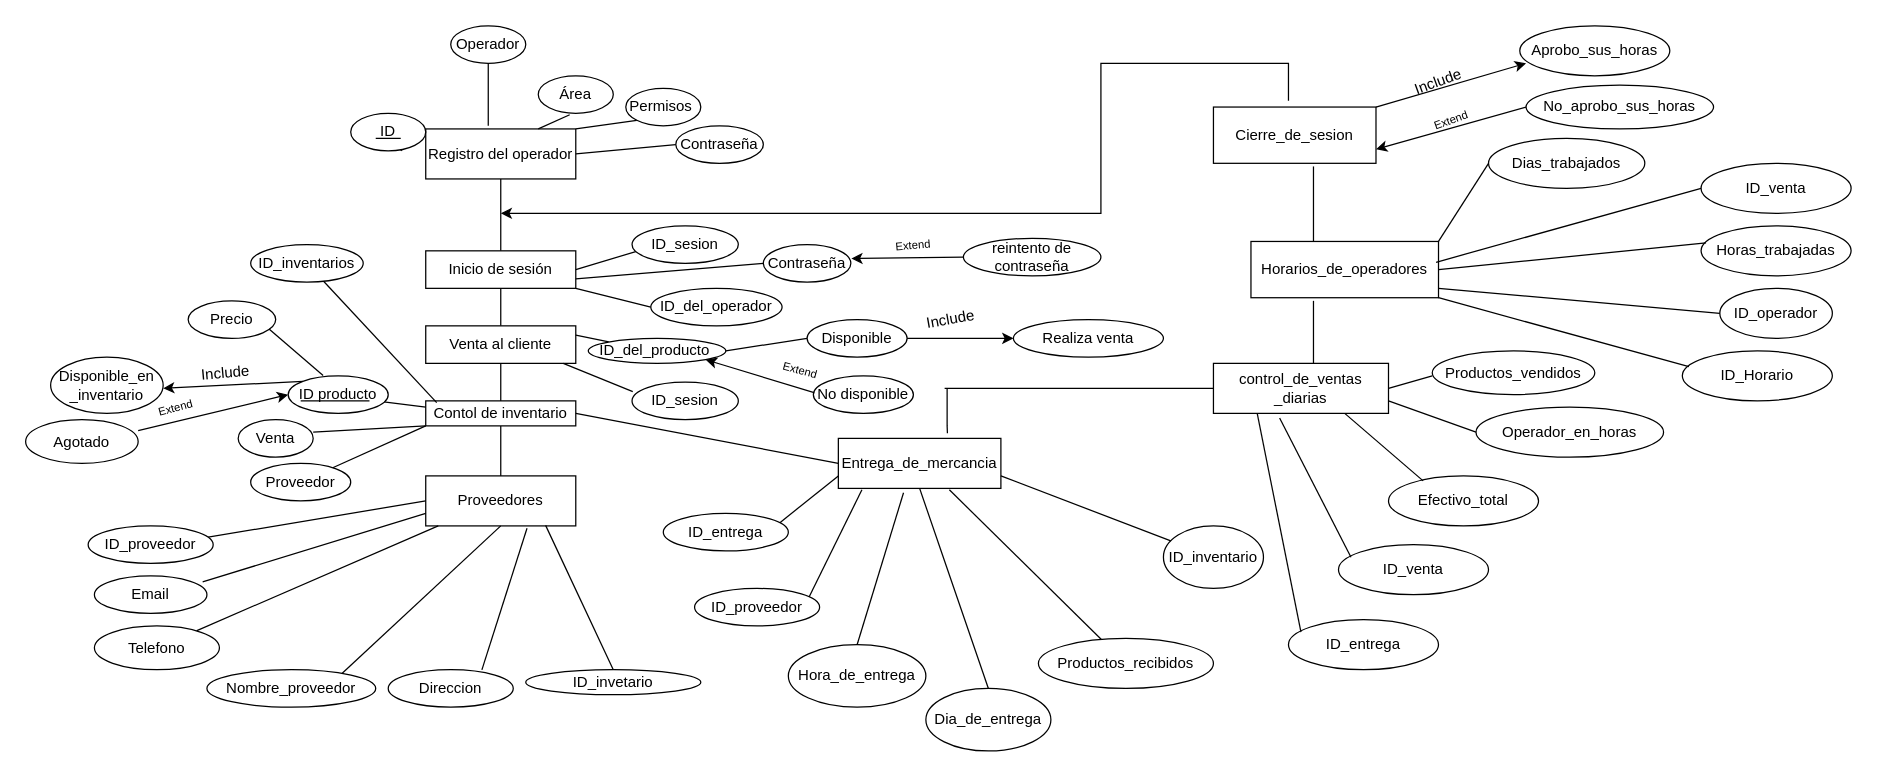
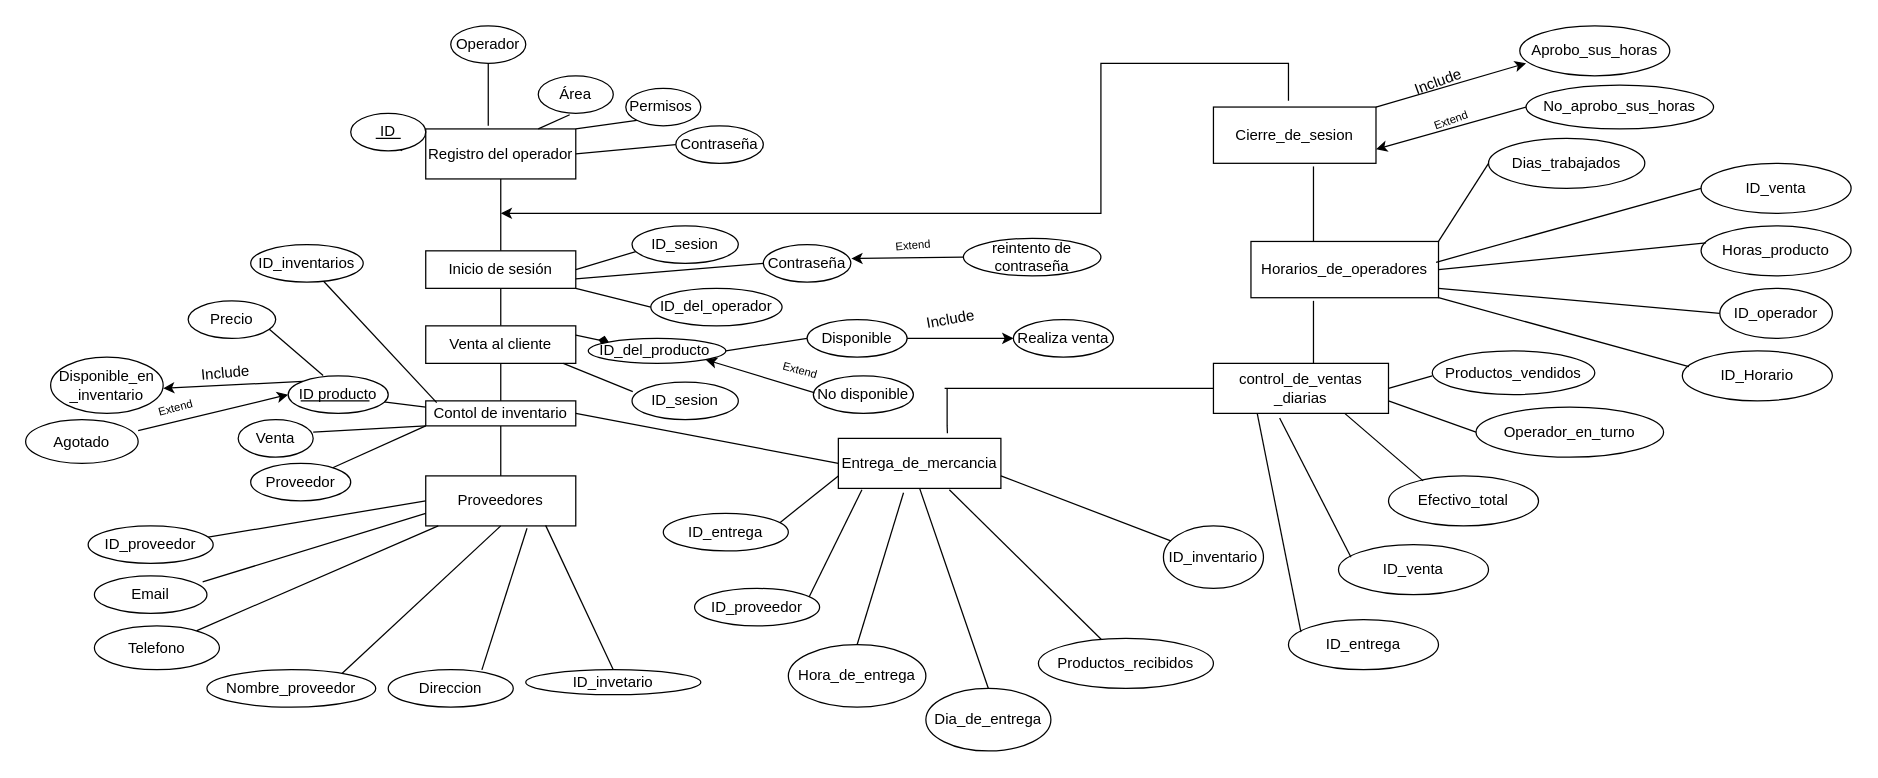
(1776, 251) -> (1776, 251)
(1088, 338) -> (1063, 338)
(603, 341) -> (598, 340)
(1569, 432) -> (1569, 432)
